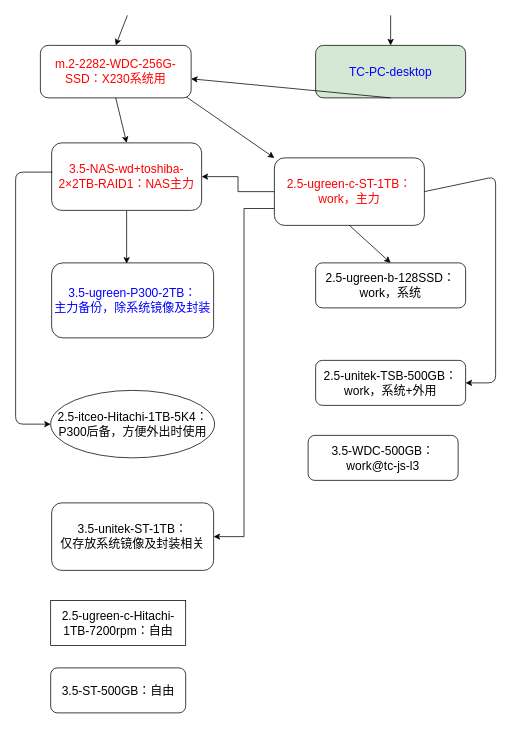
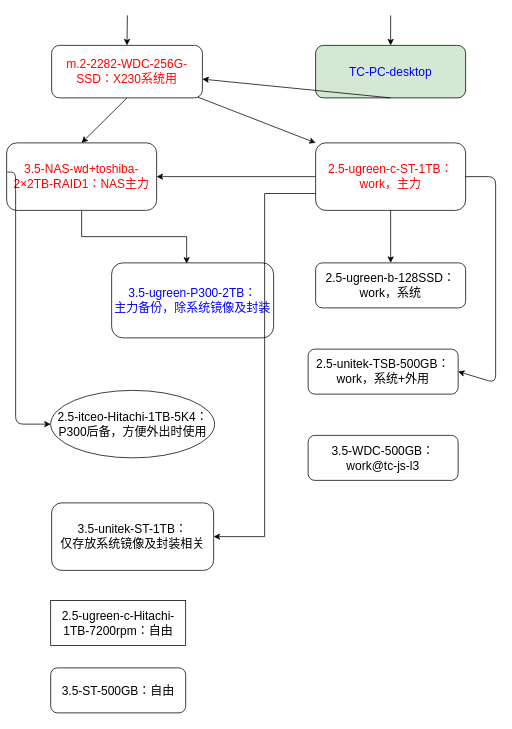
(116, 72) -> (127, 72)
(126, 177) -> (81, 177)
(349, 192) -> (390, 177)
(132, 300) -> (192, 300)
(390, 383) -> (383, 372)
